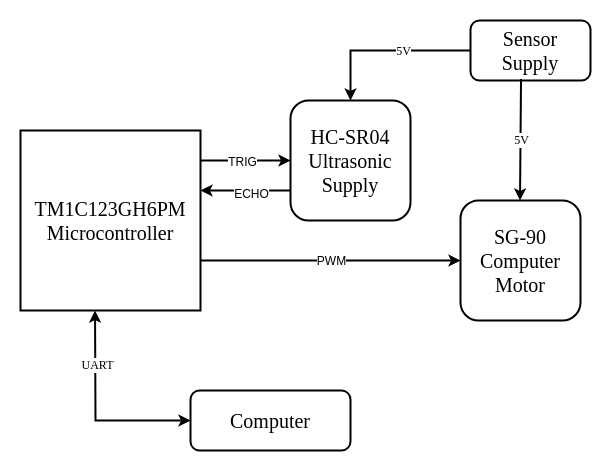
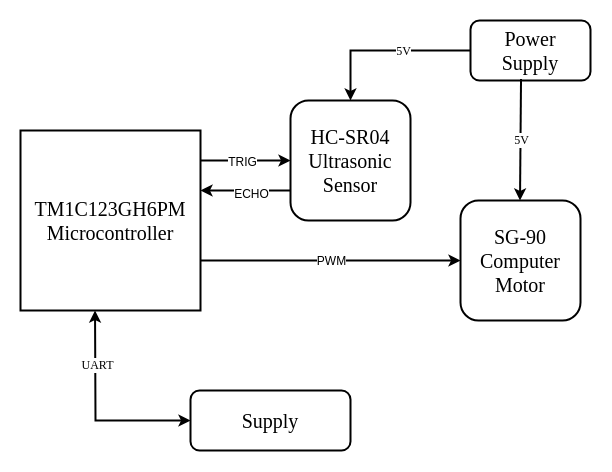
(531, 51) -> (531, 51)
(351, 161) -> (351, 161)
(271, 421) -> (271, 421)
